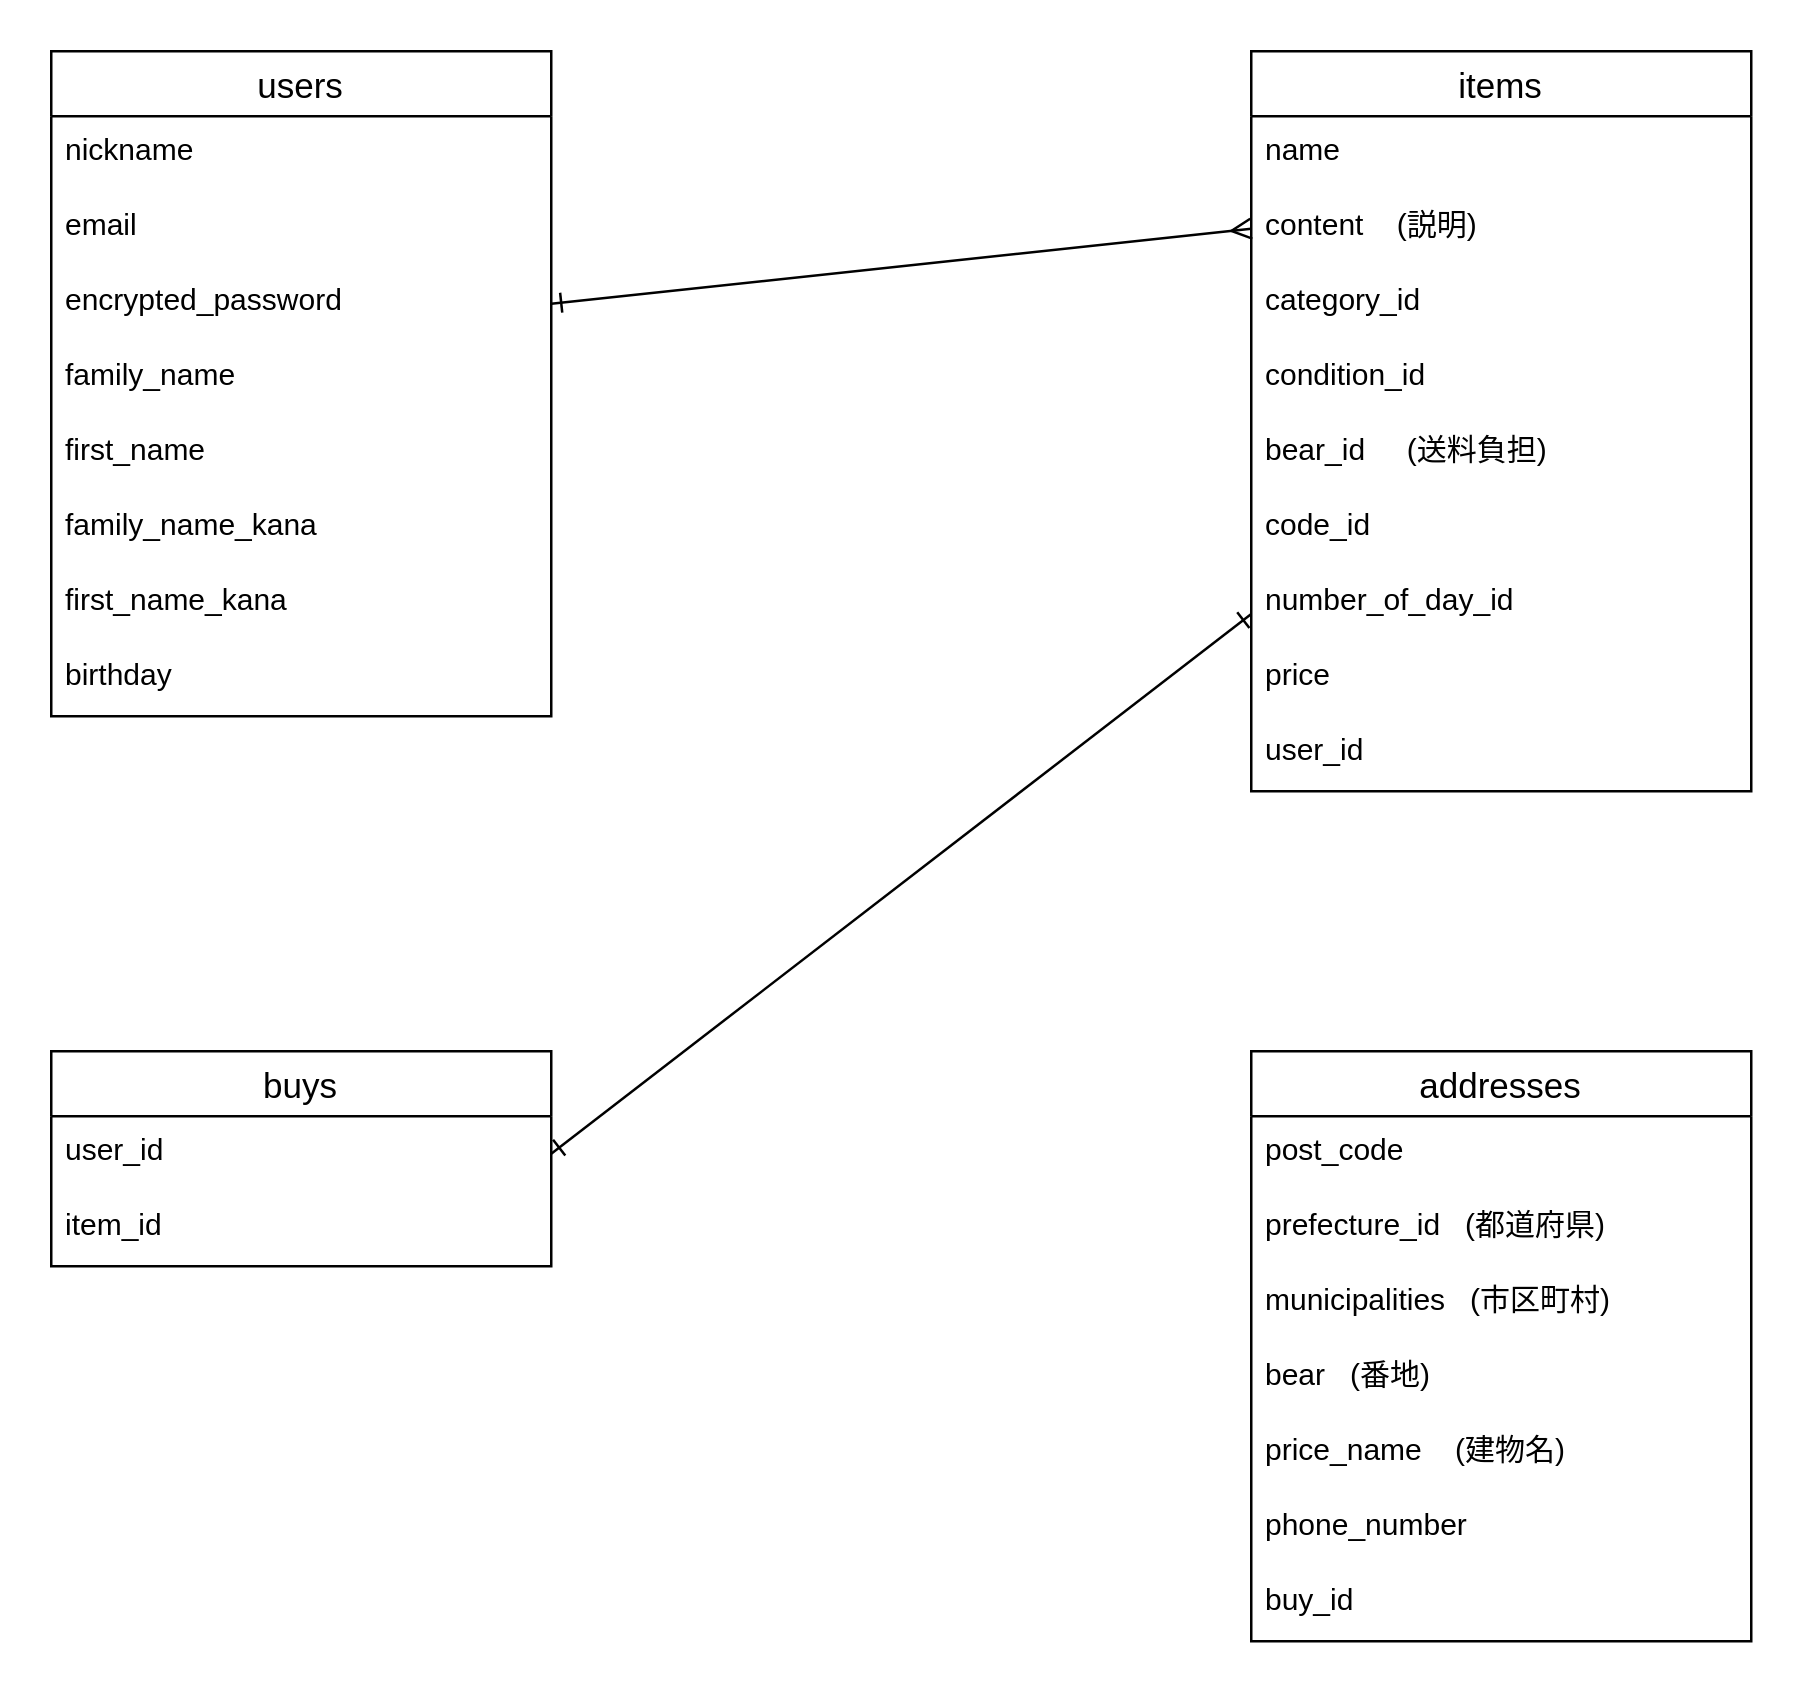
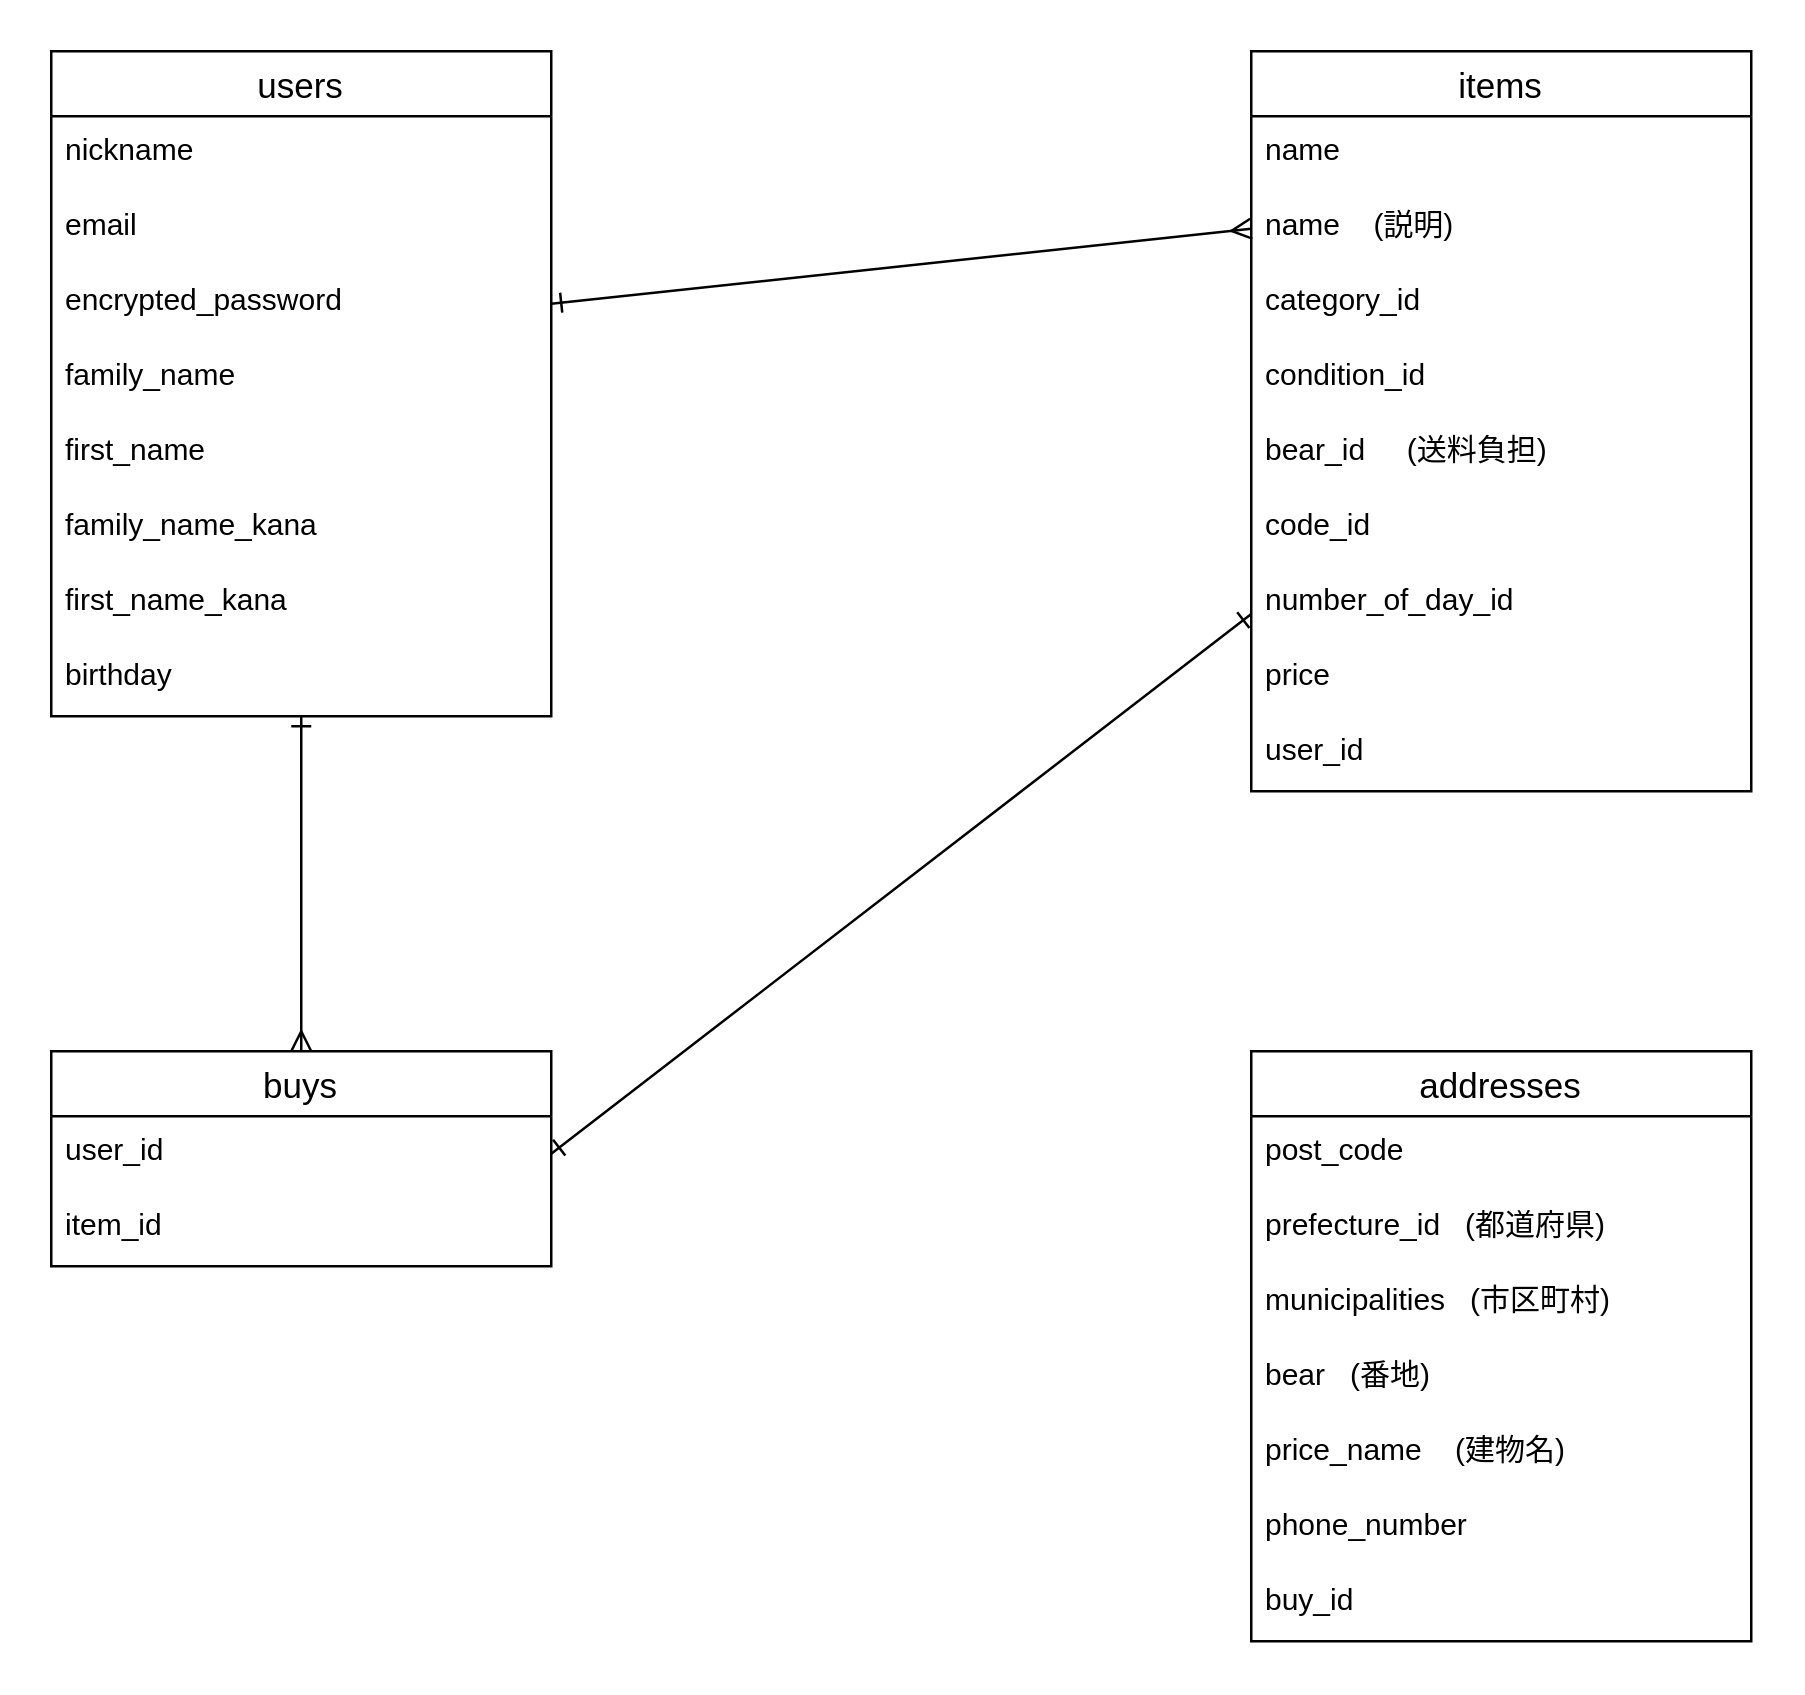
(1396, 225) -> (1371, 225)
none -> (301, 881)
